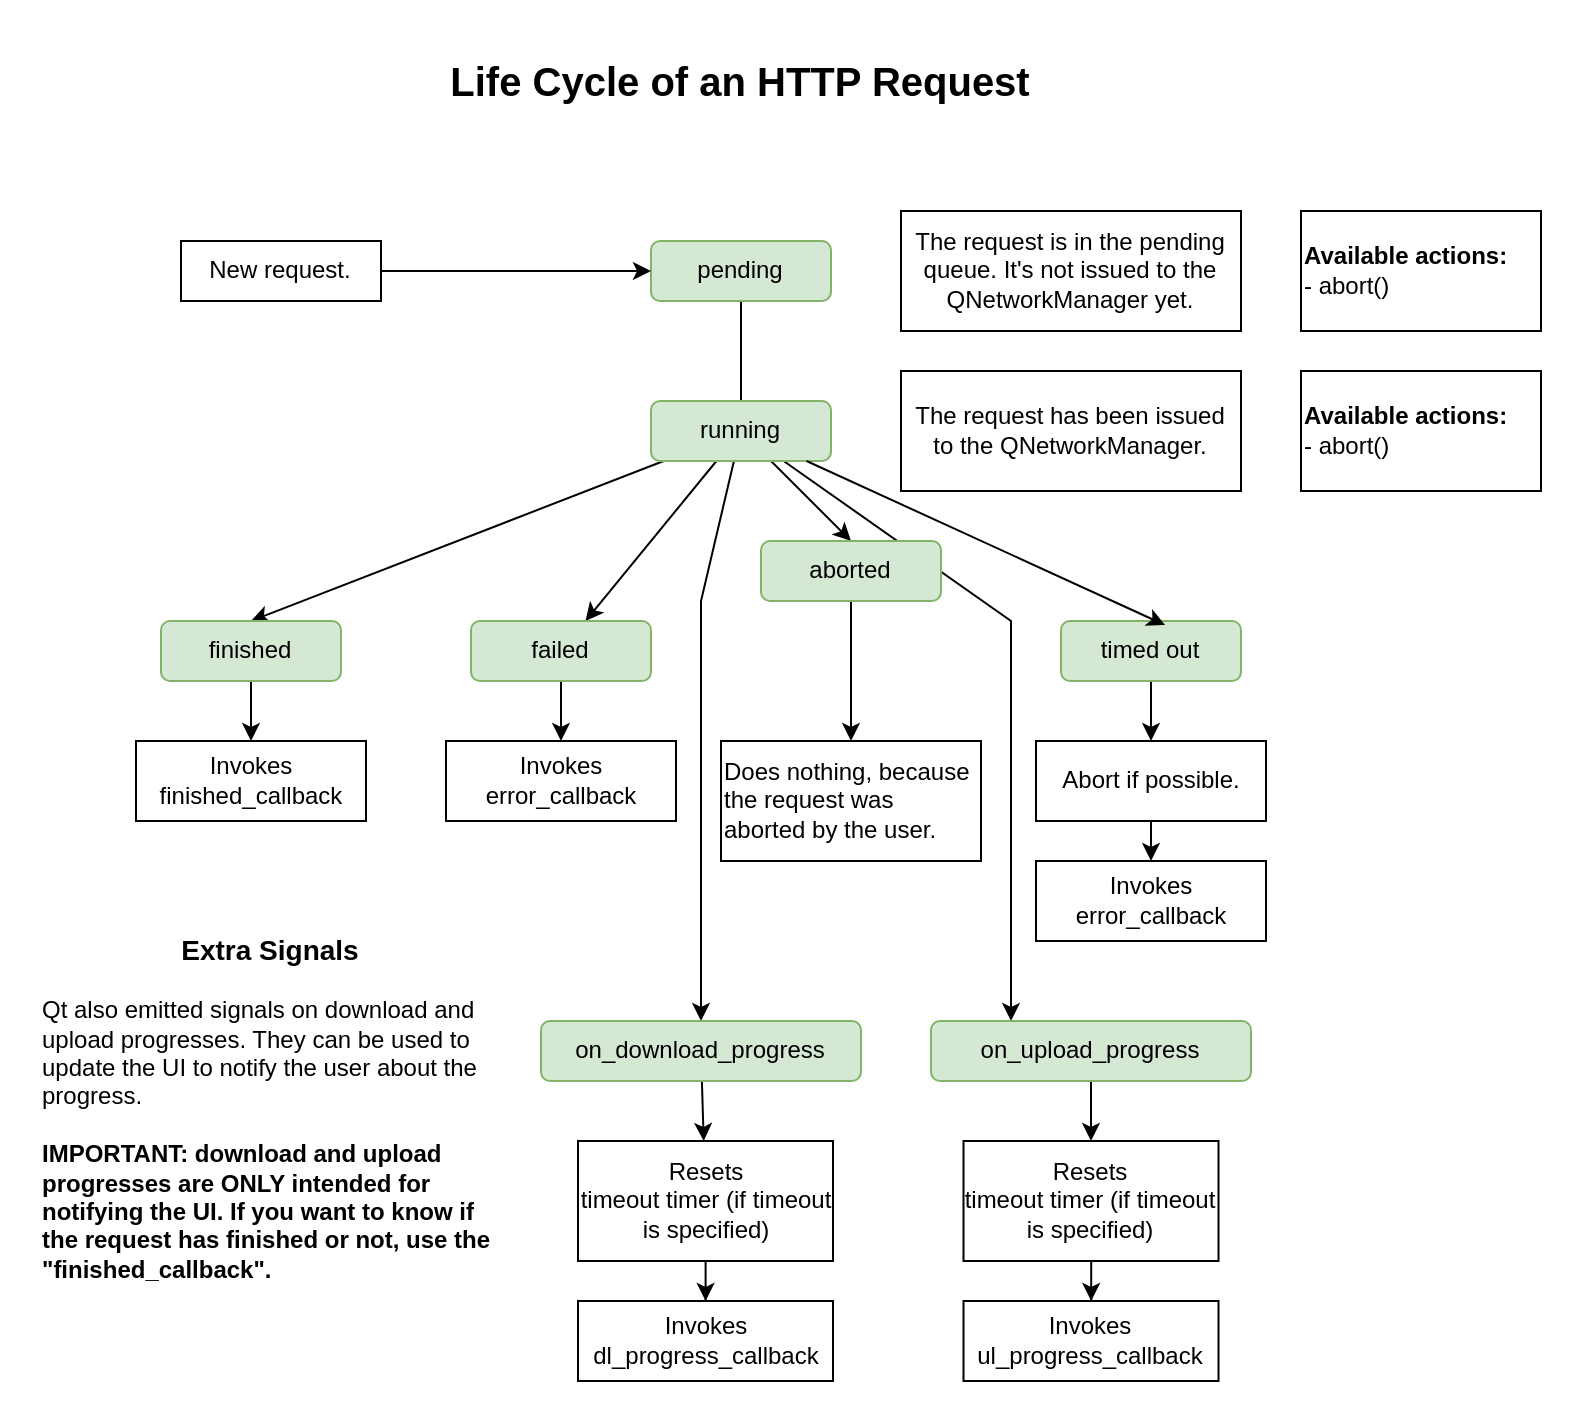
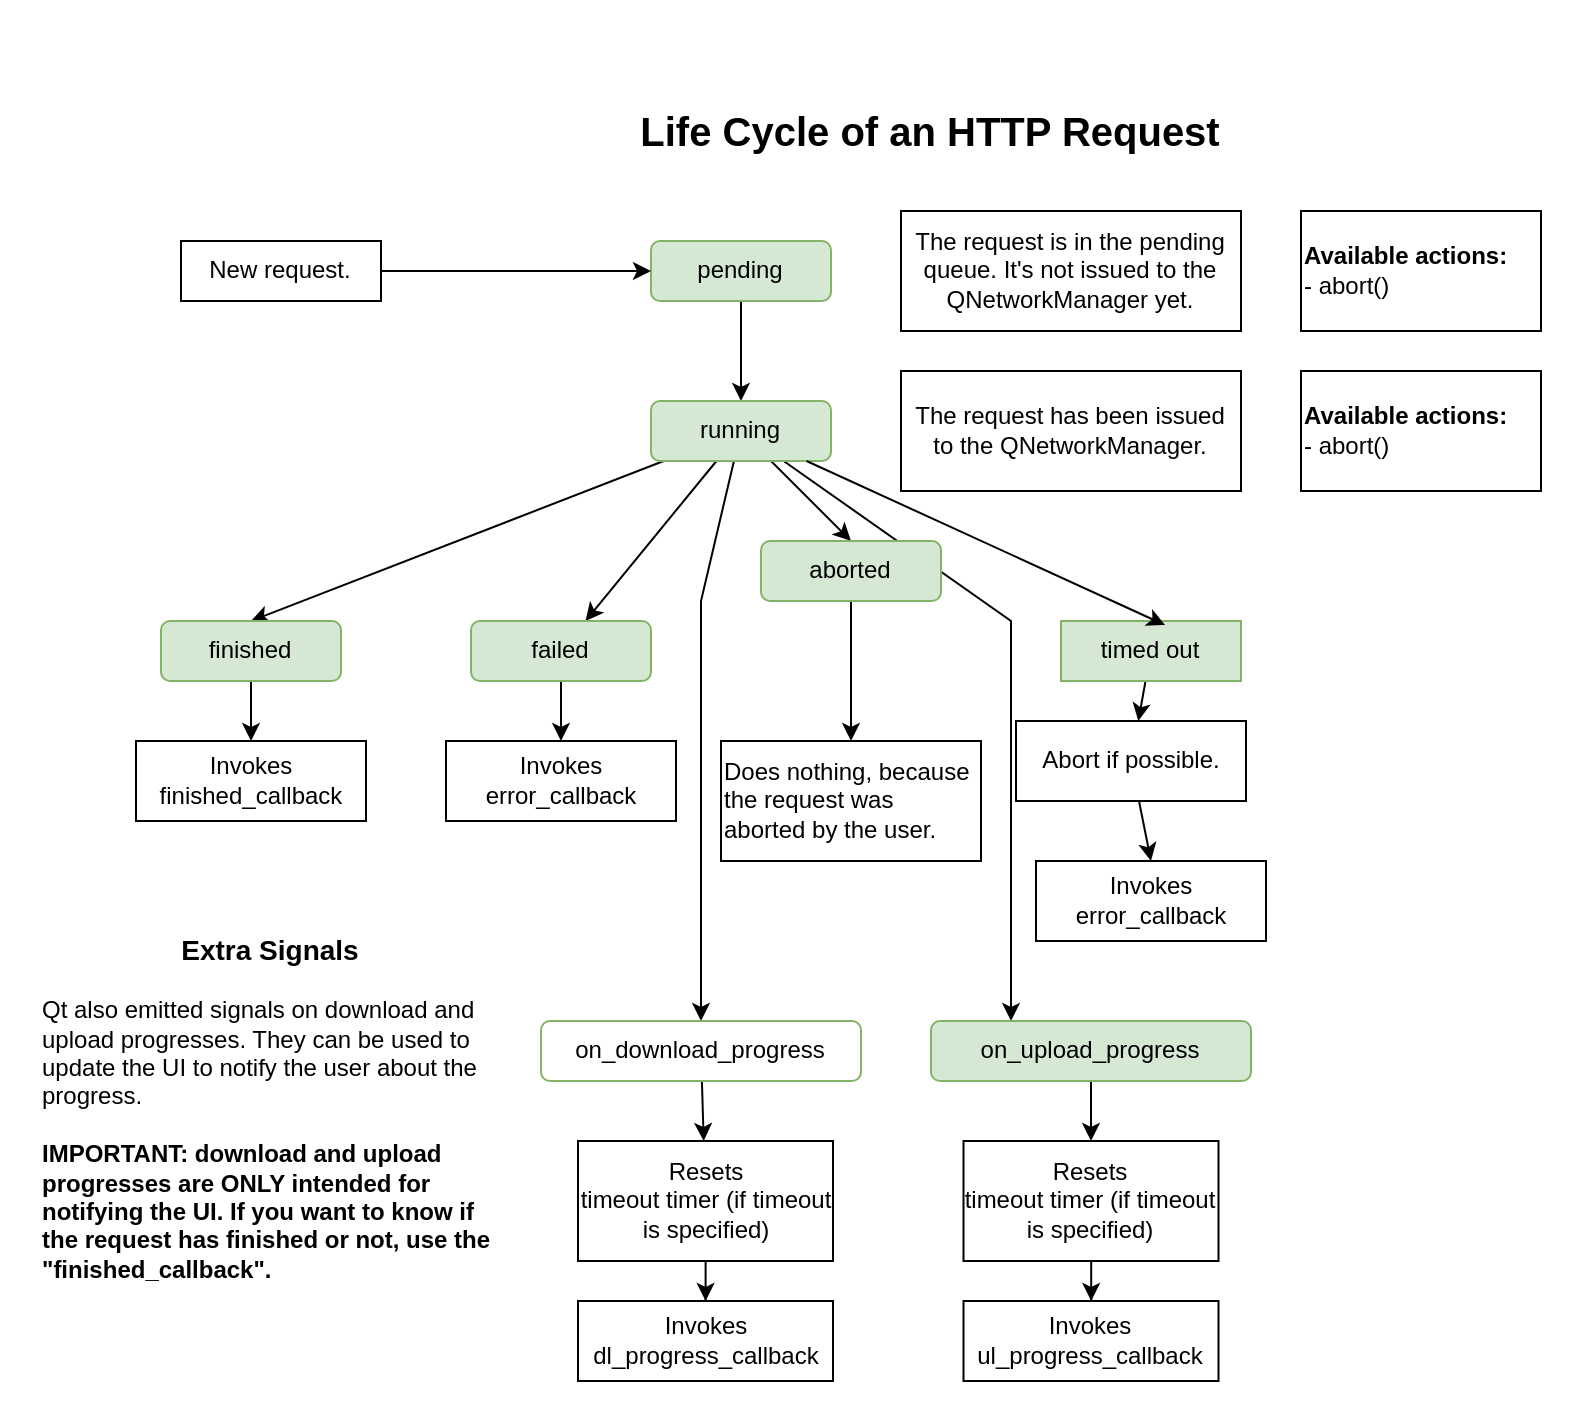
(741, 81) -> (931, 131)
(741, 391) -> (741, 386)
(1151, 651) -> (1151, 651)
(1151, 781) -> (1131, 761)
(701, 1051) -> (701, 1051)
